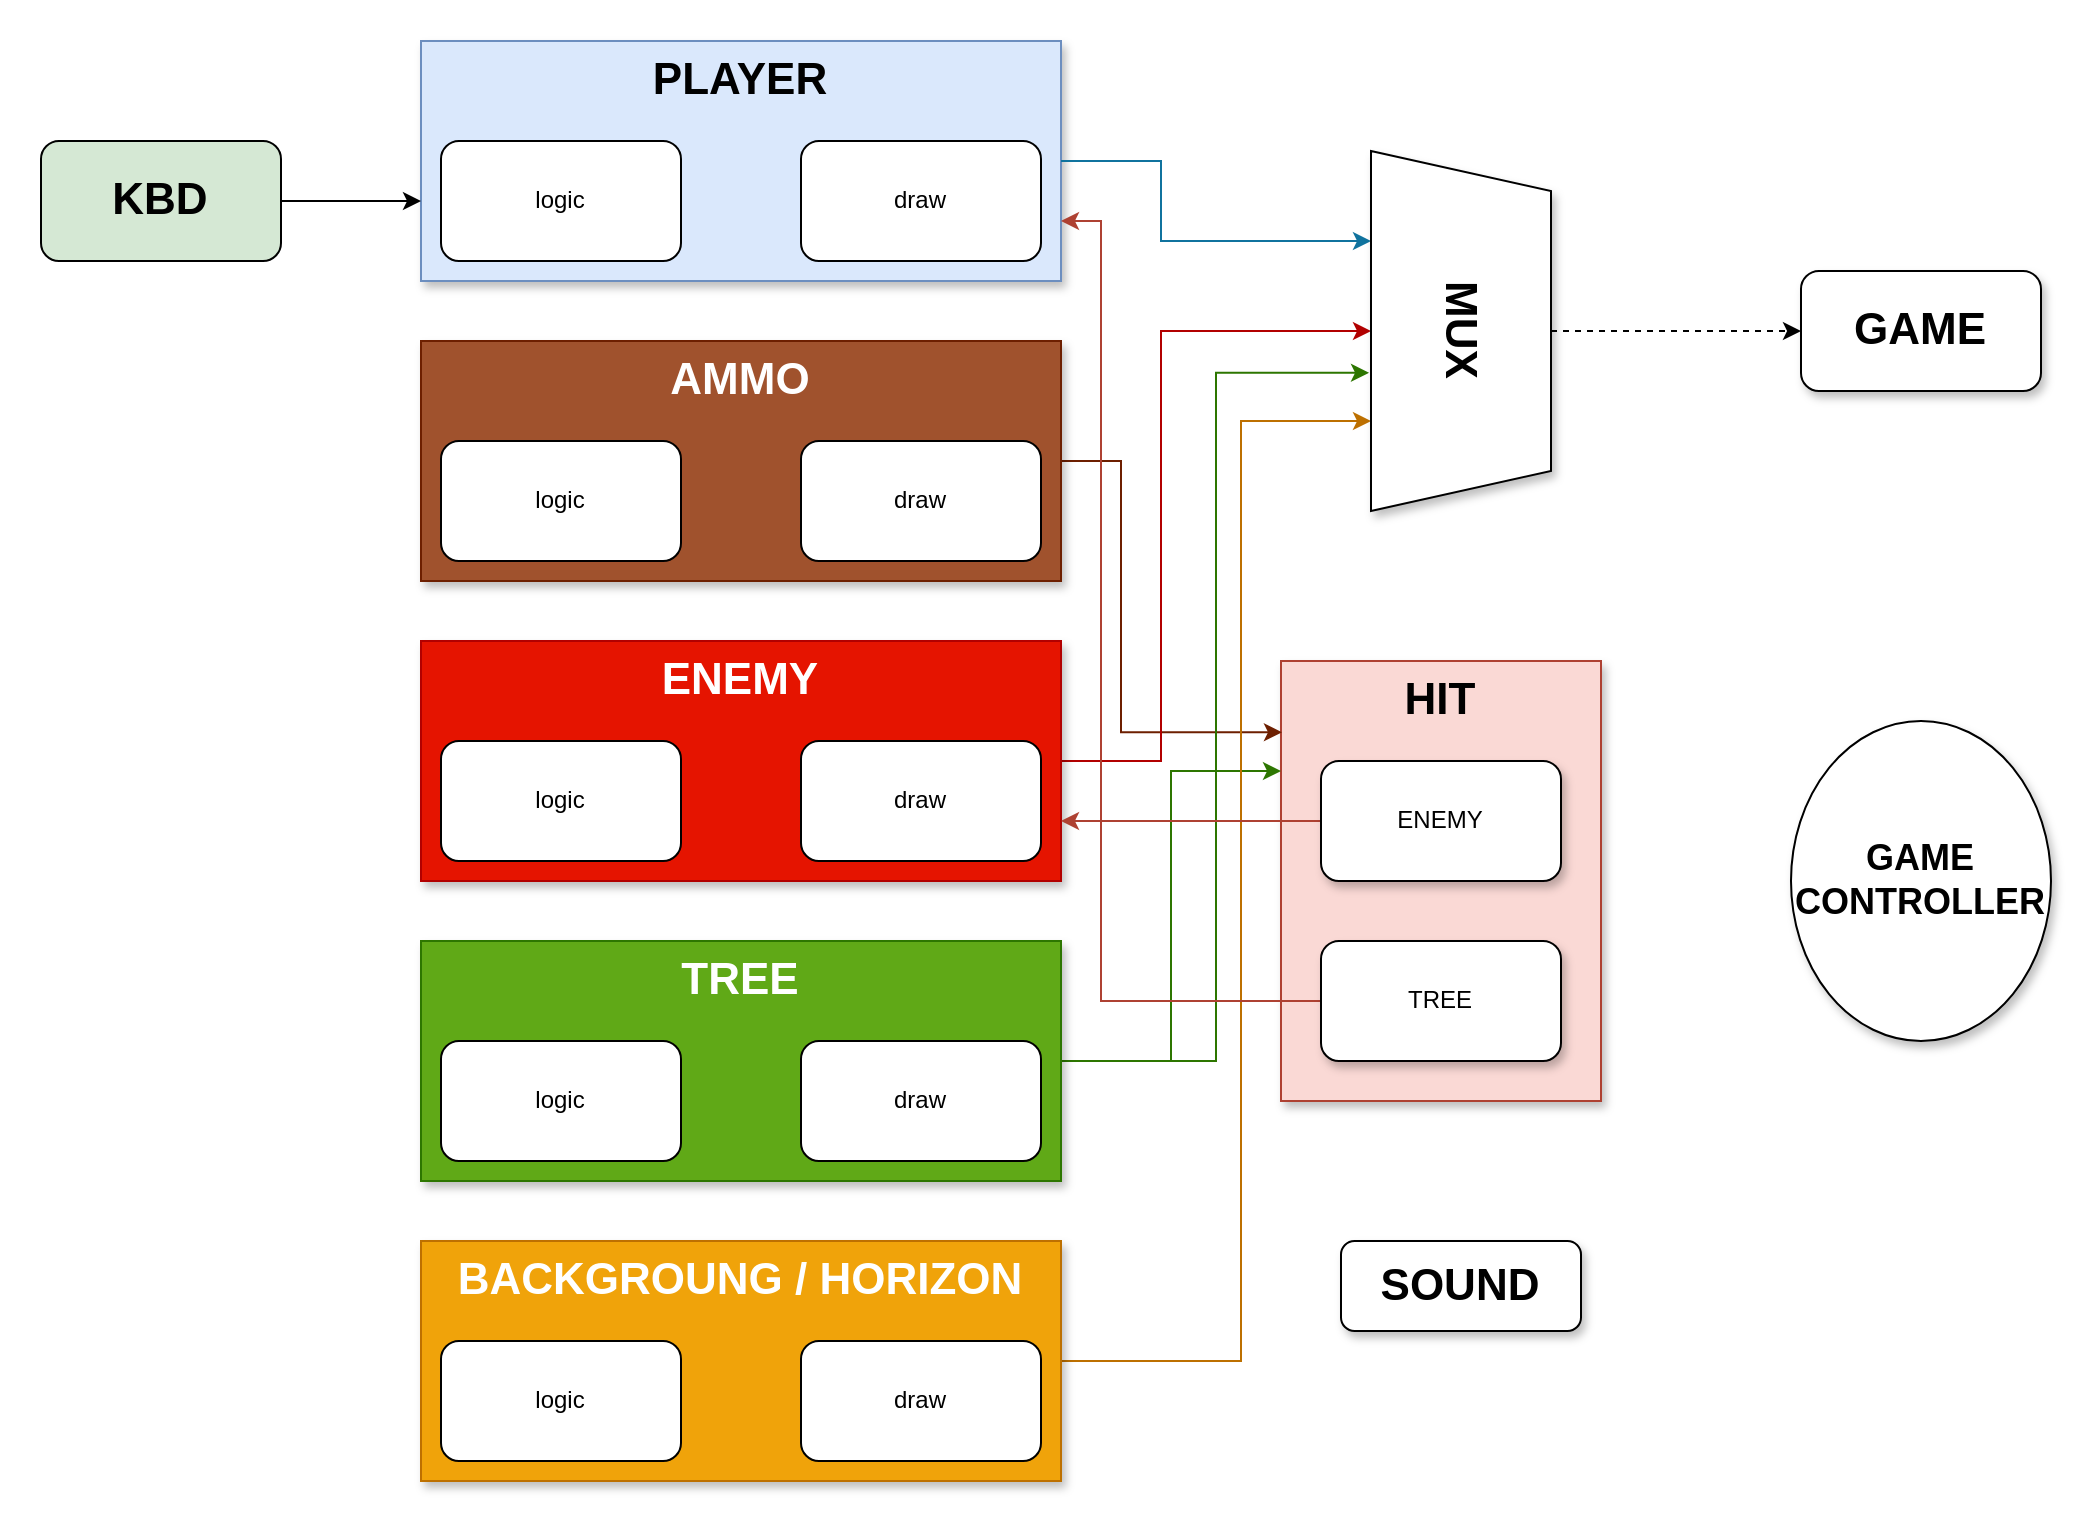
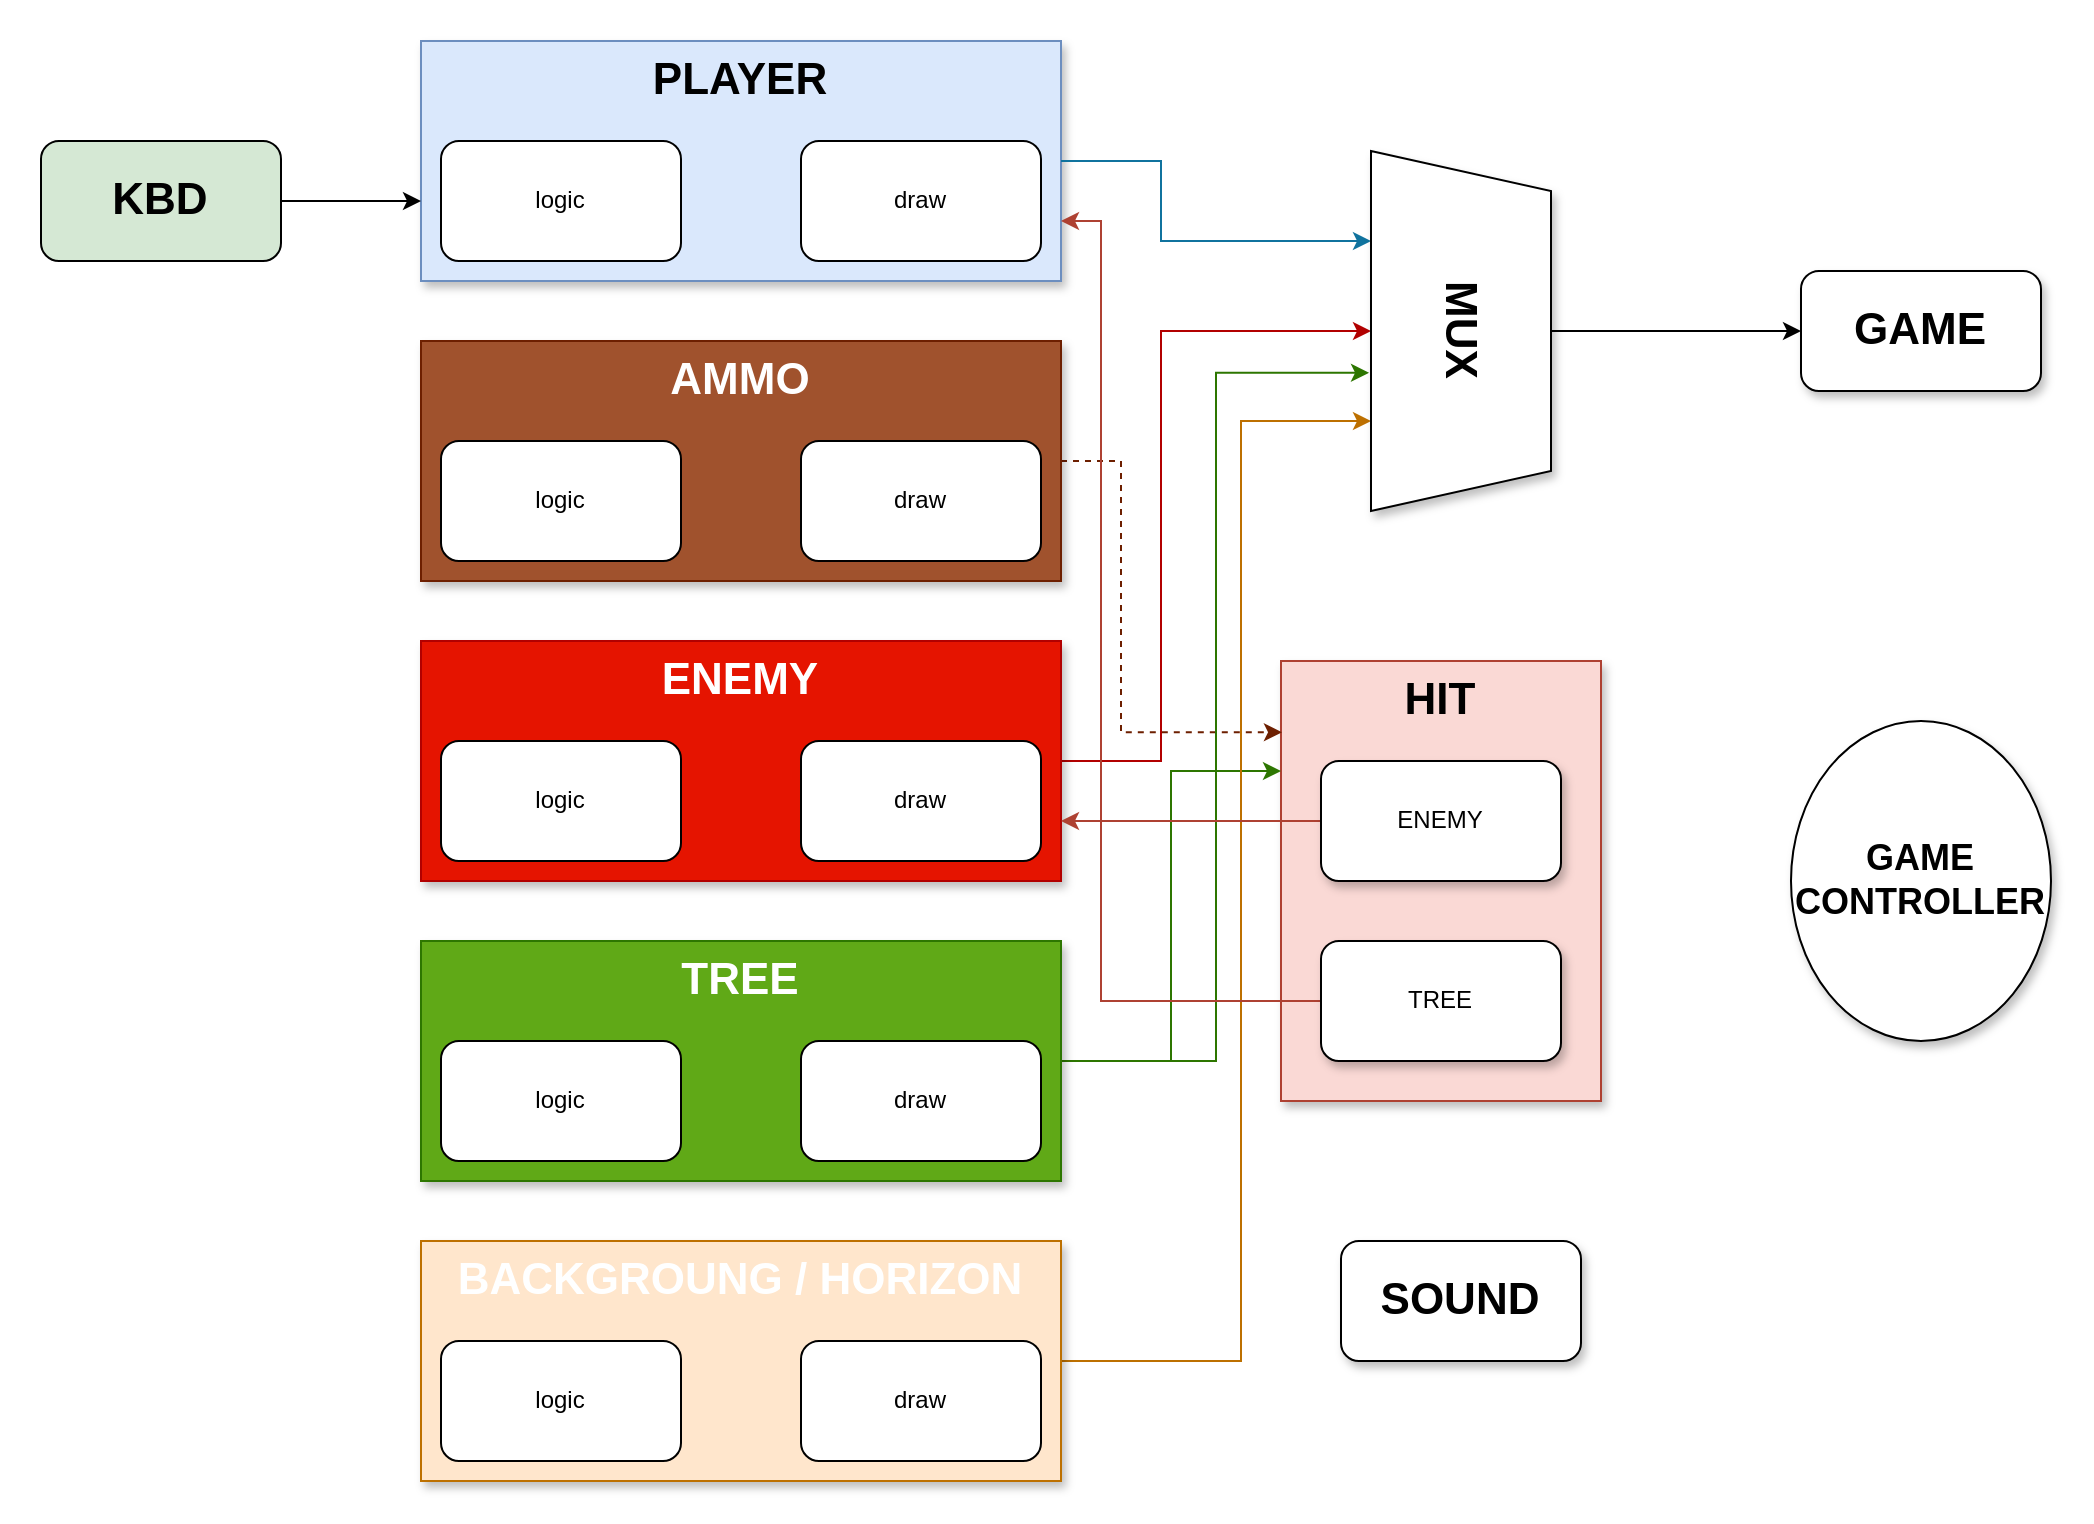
(1671, 331) -> (1671, 331)
(1121, 586) -> (1121, 586)
(1461, 1286) -> (1461, 1301)
(741, 1361) -> (741, 1361)
